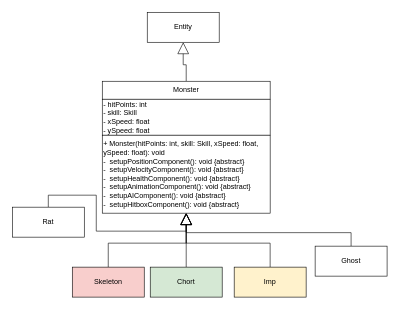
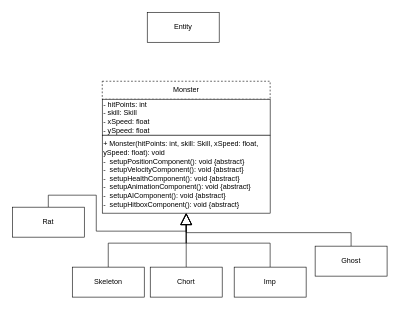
(186, 66) -> none
(186, 90) -> (186, 90)
(108, 282) -> (108, 282)
(186, 282) -> (186, 282)
(270, 282) -> (270, 282)
